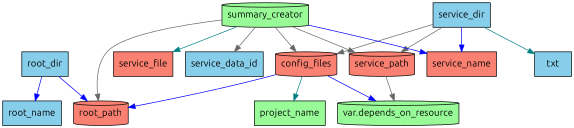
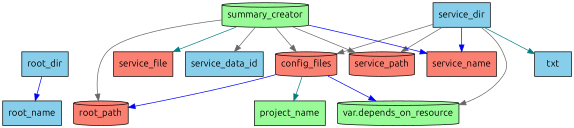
(389, 85) -> (506, 71)
(70, 86) -> none
